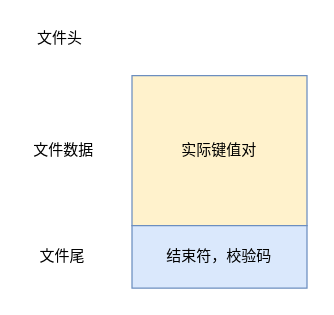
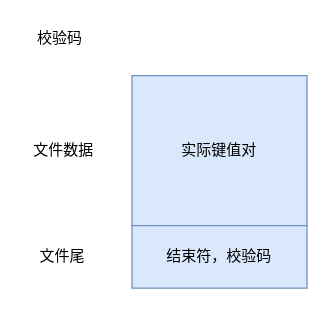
(60, 38) -> (60, 38)
(219, 151) -> (219, 151)
